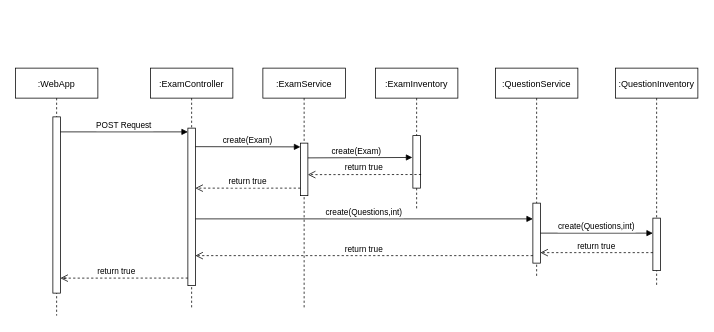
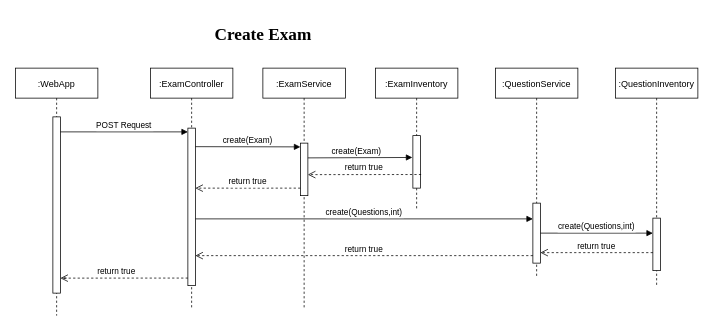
none -> (263, 34)
